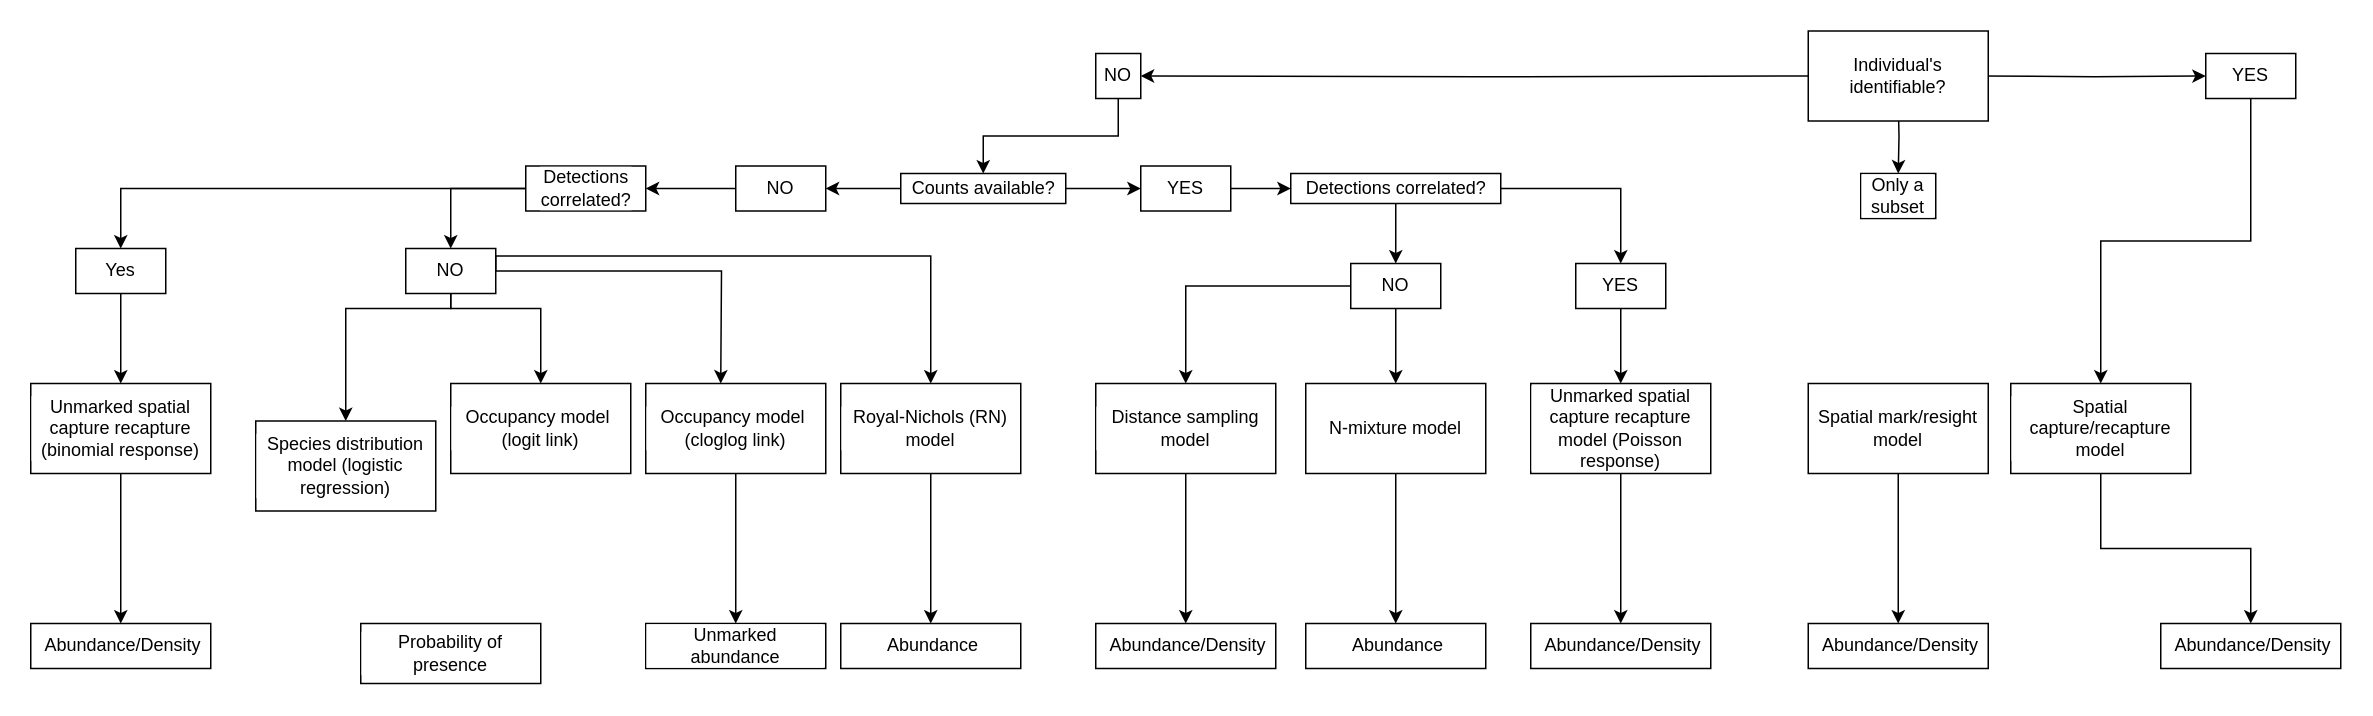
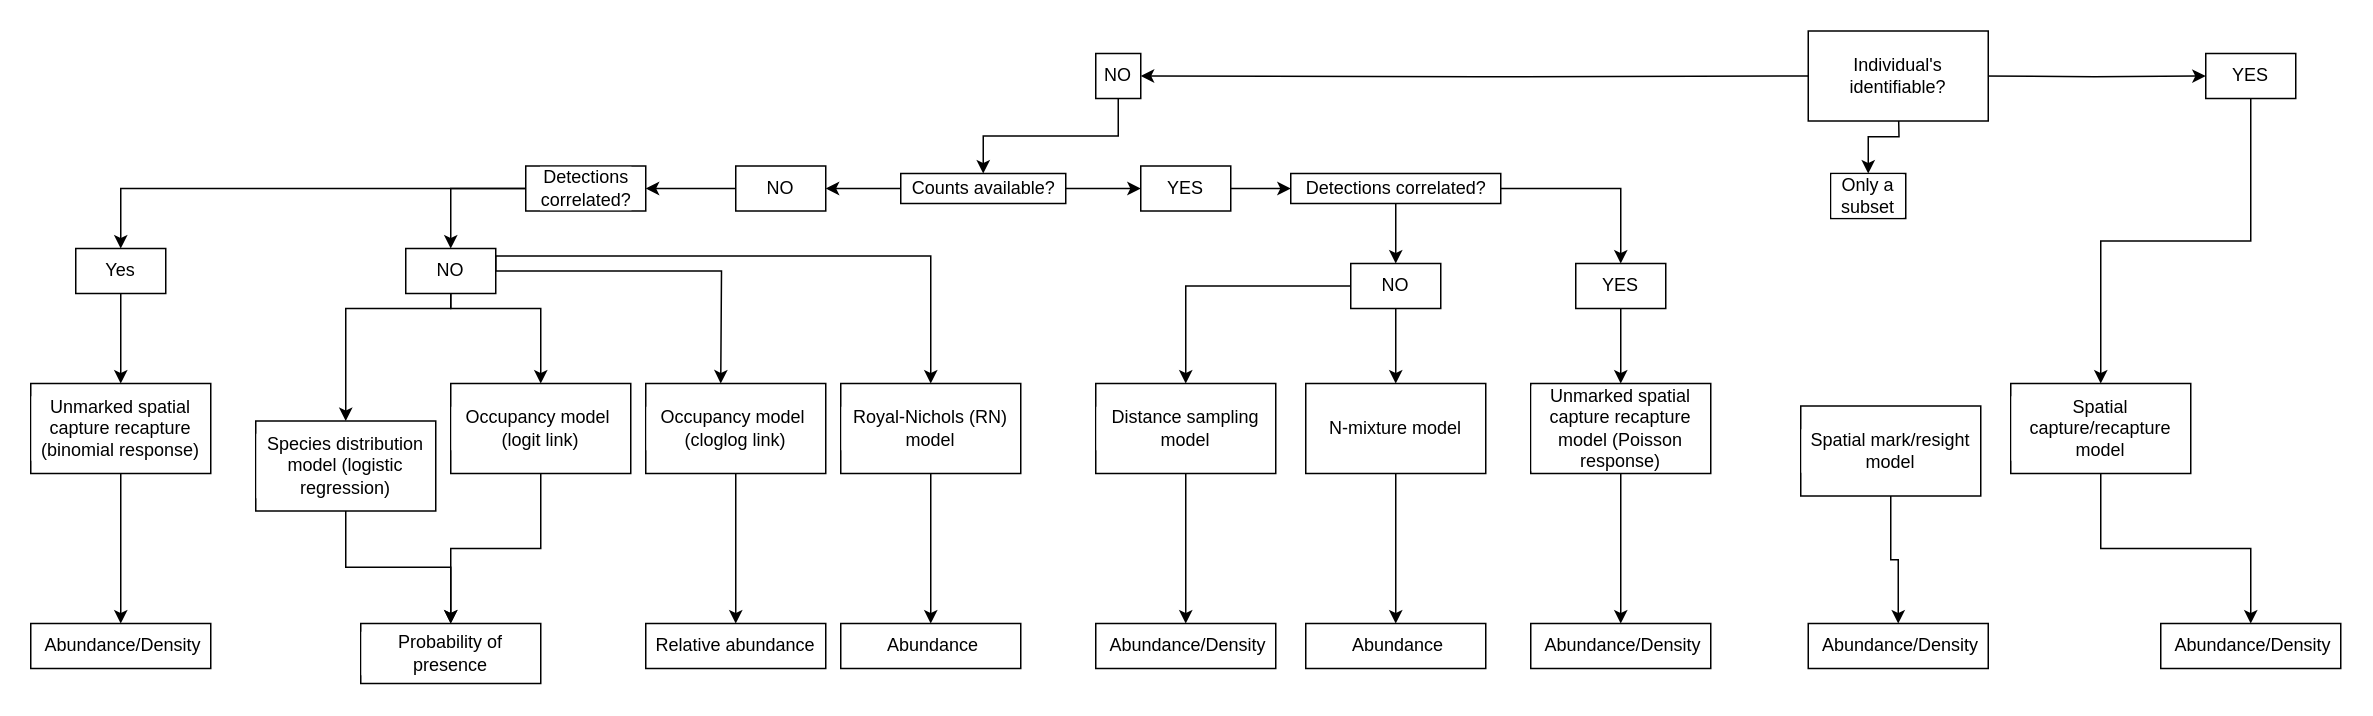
(1898, 196) -> (1868, 196)
(1898, 428) -> (1891, 451)
none -> (525, 548)
none -> (369, 567)
(736, 646) -> (736, 646)
